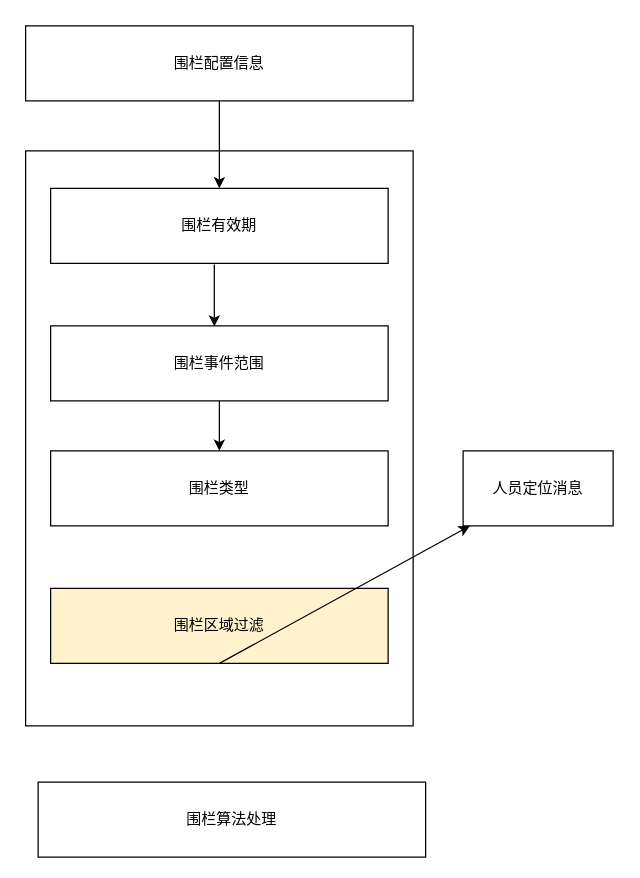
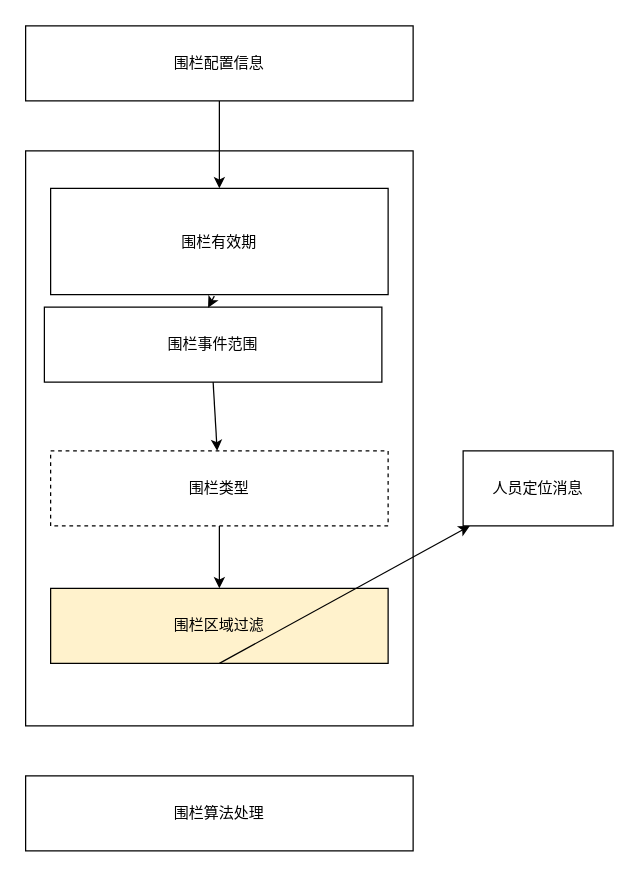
(219, 226) -> (219, 241)
(219, 363) -> (213, 344)
(219, 488) -> (219, 488)
none -> (219, 553)
(232, 819) -> (219, 813)
